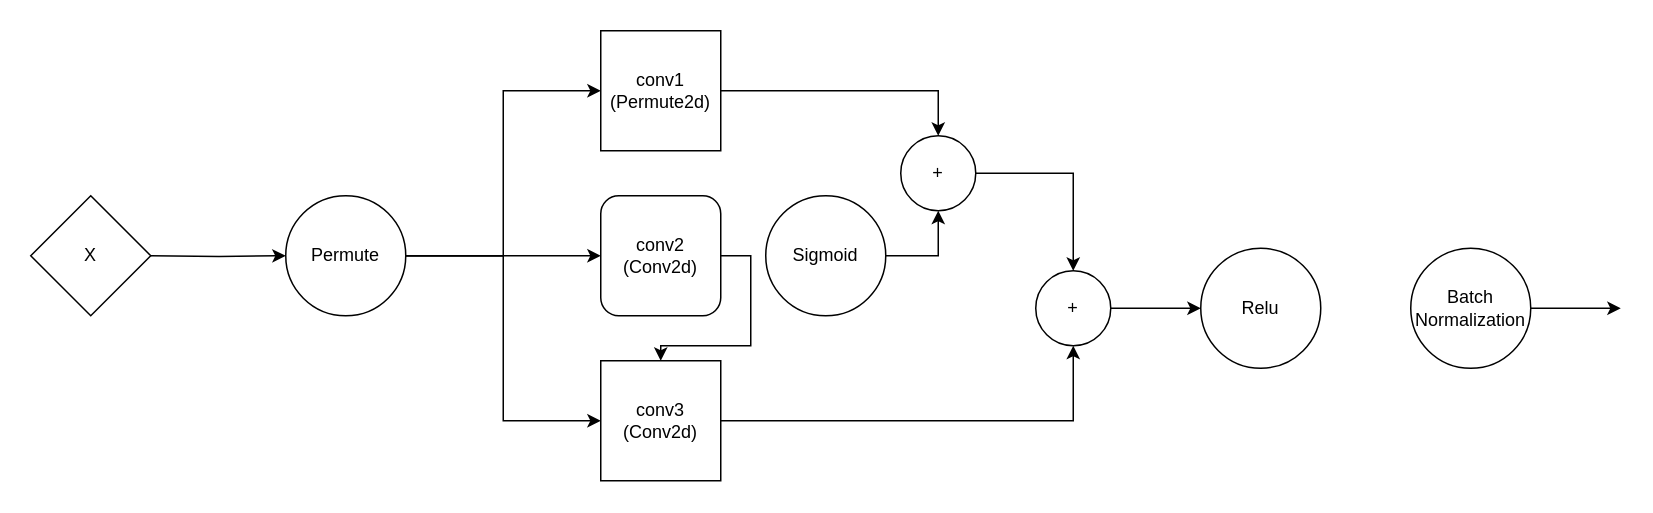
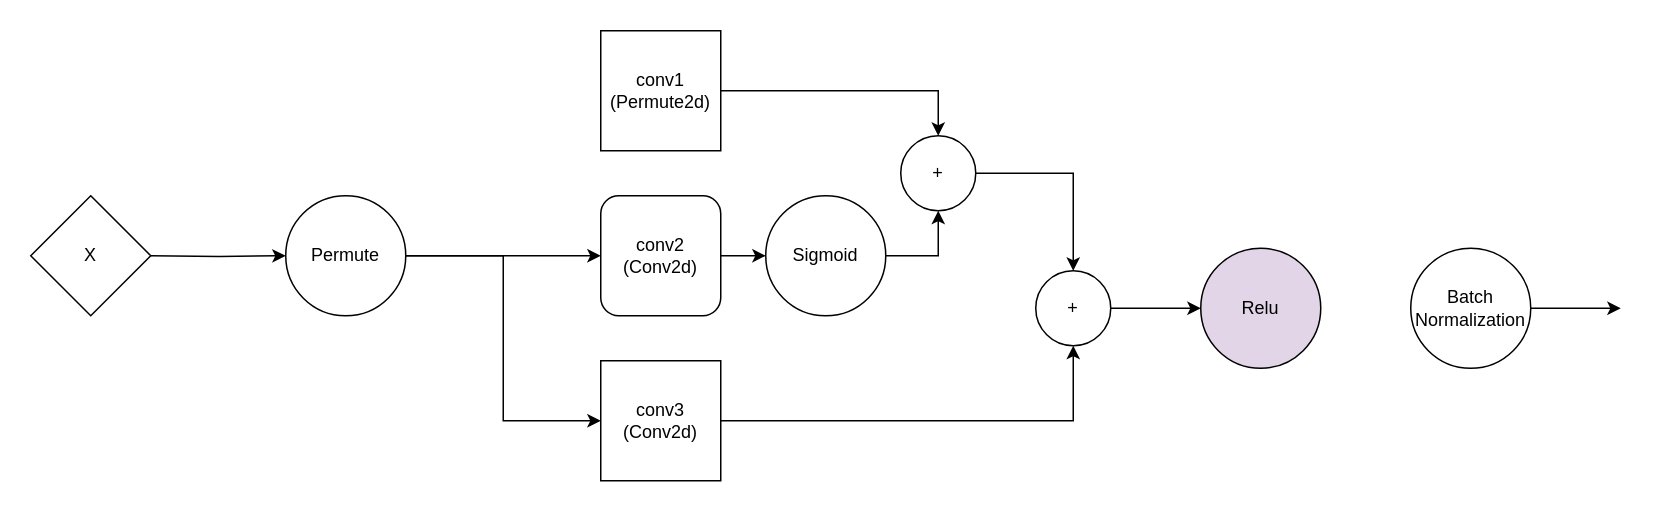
(503, 129) -> none
(1261, 308) -> (1261, 308)
(750, 346) -> (752, 256)
